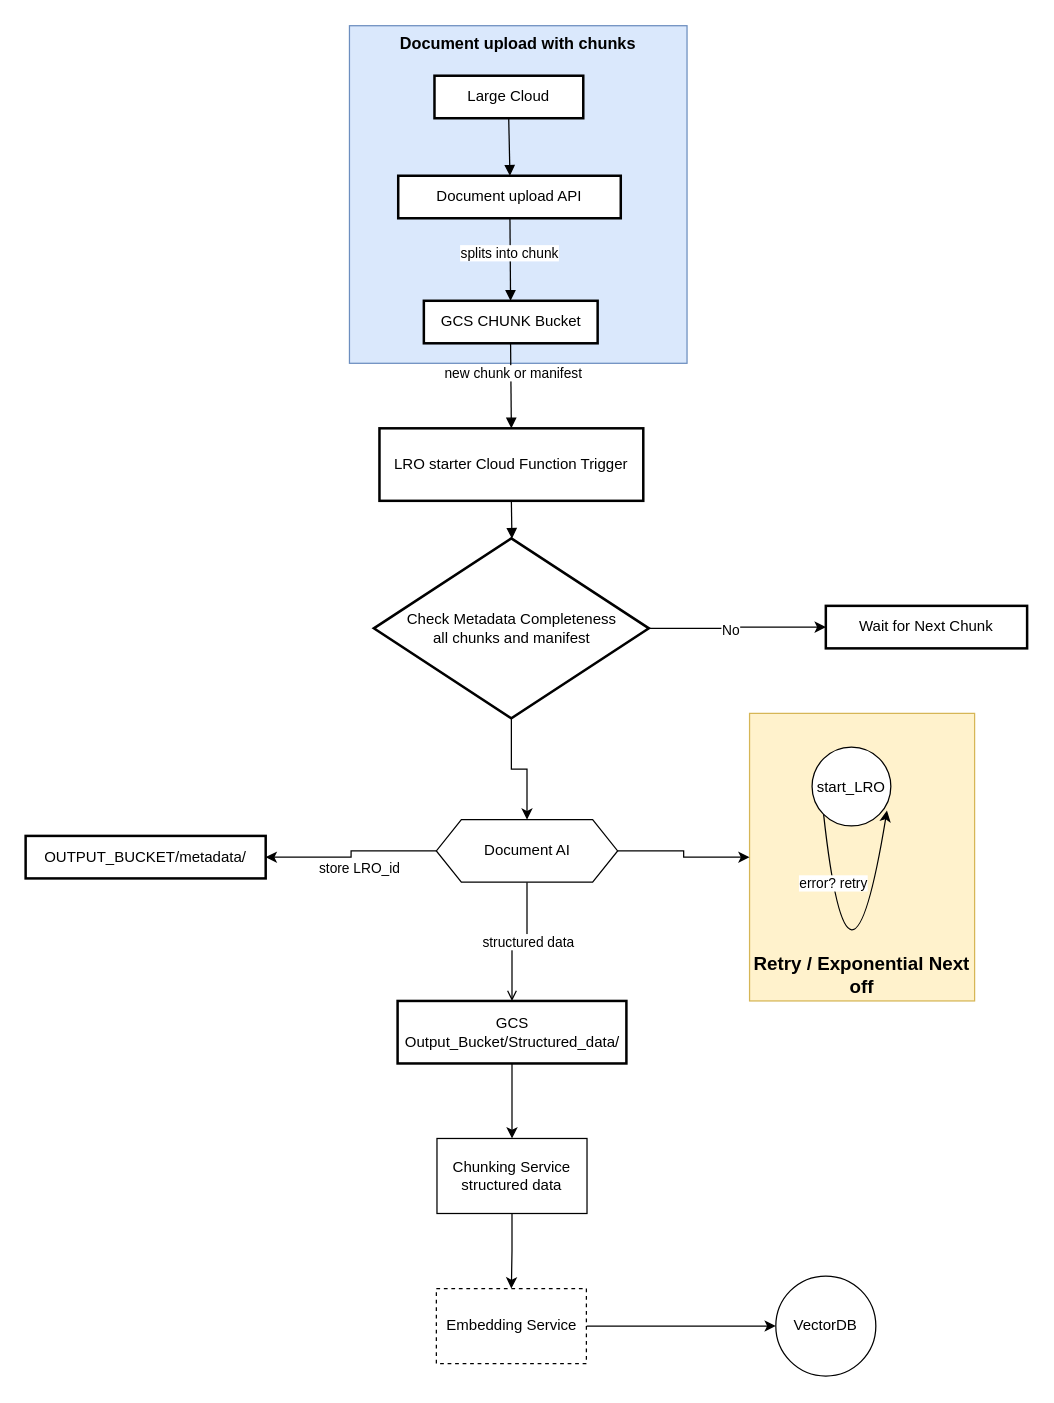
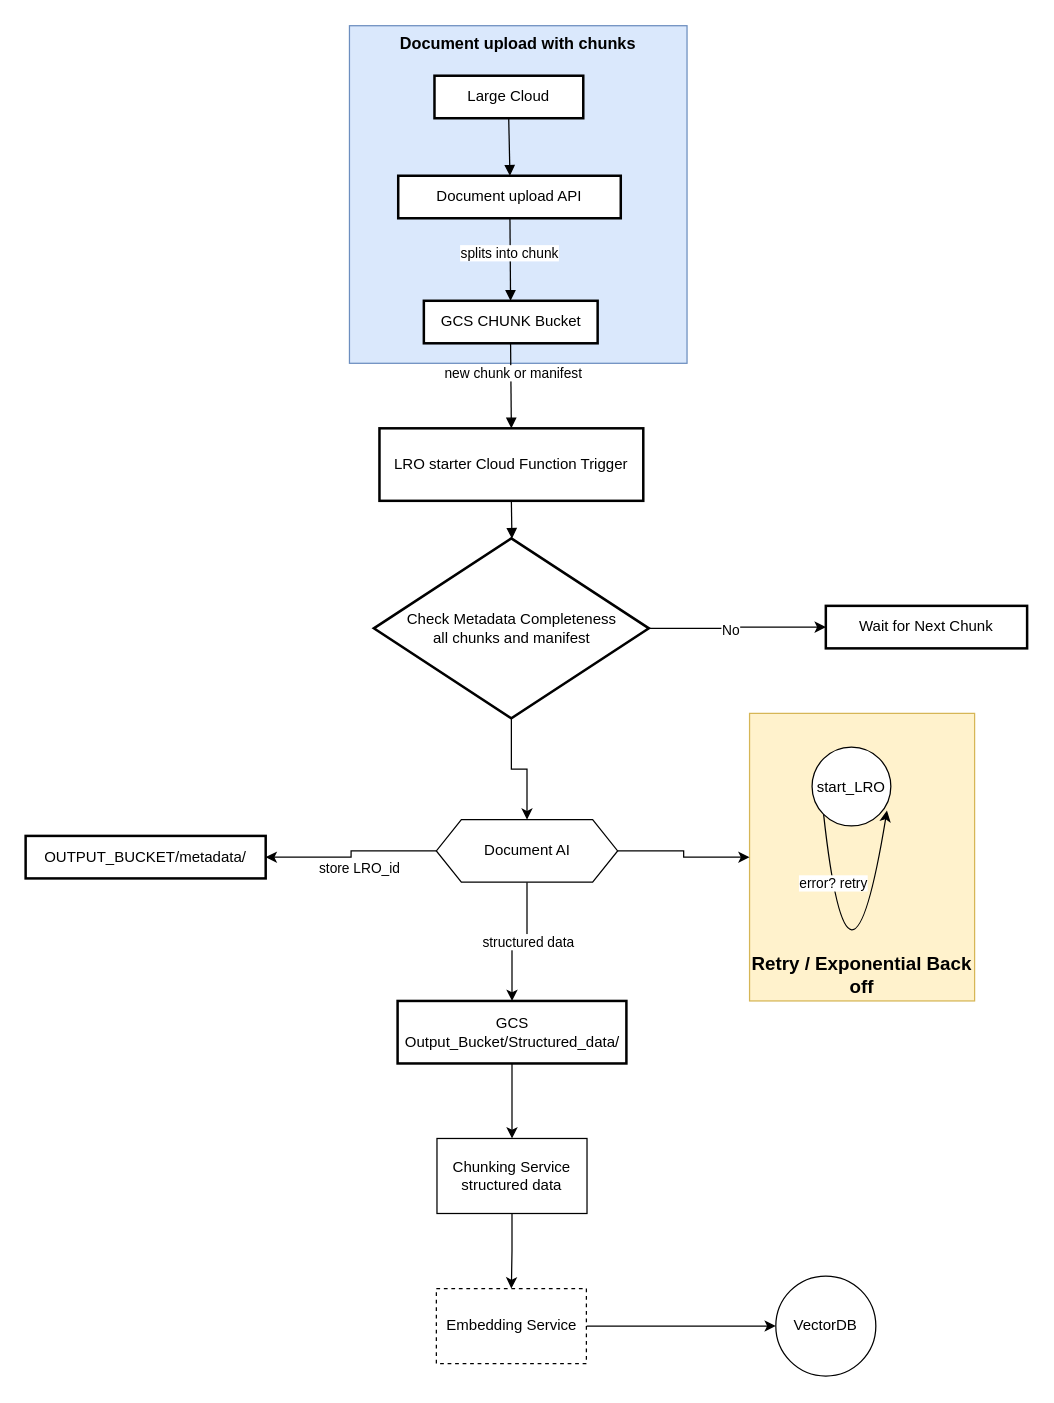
(862, 974) -> (862, 974)
(512, 992) -> (512, 991)
